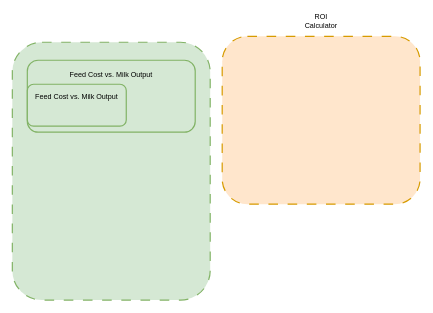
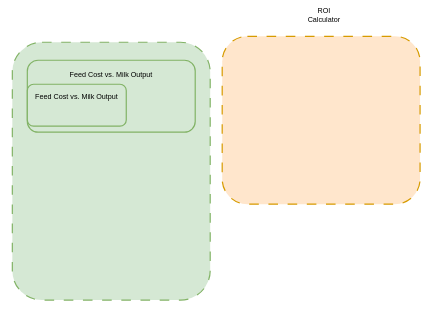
(321, 21) -> (324, 15)
